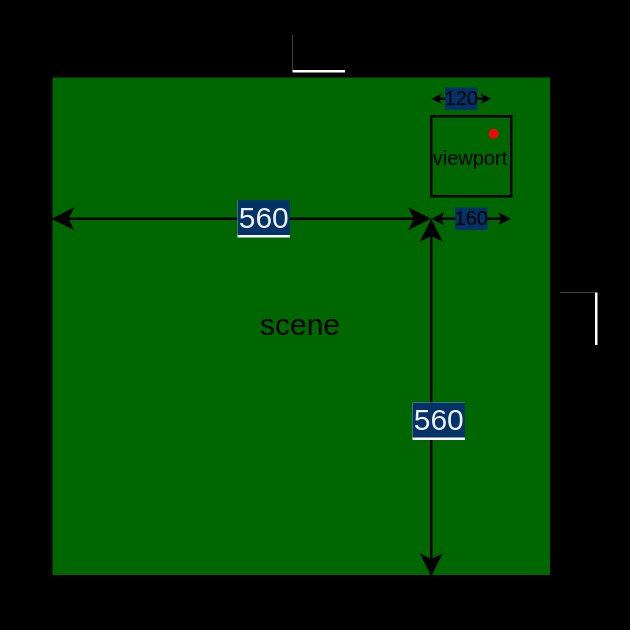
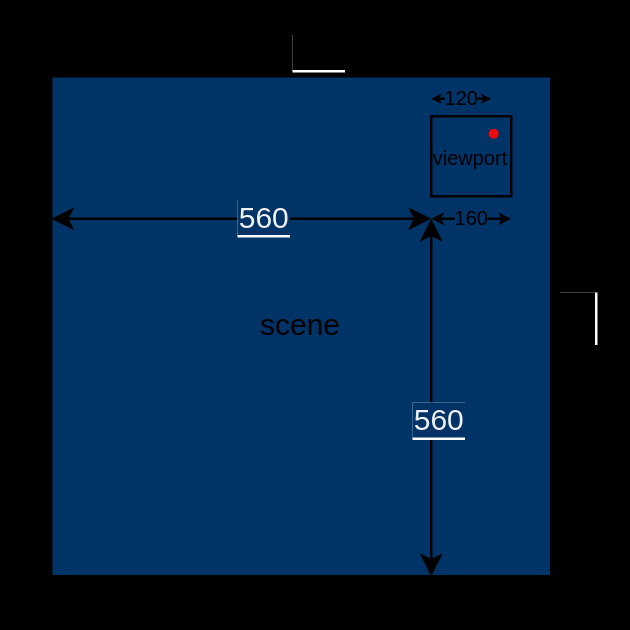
(471, 156) -> (471, 156)
(301, 326) -> (301, 326)
